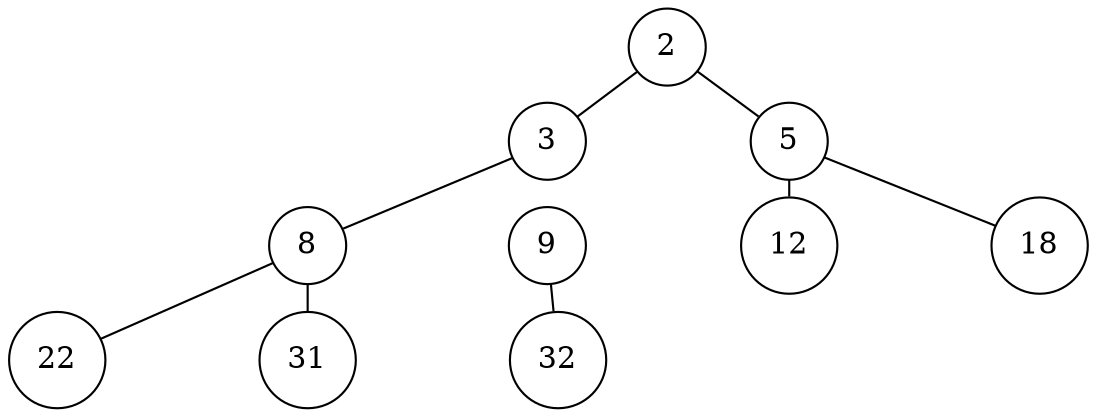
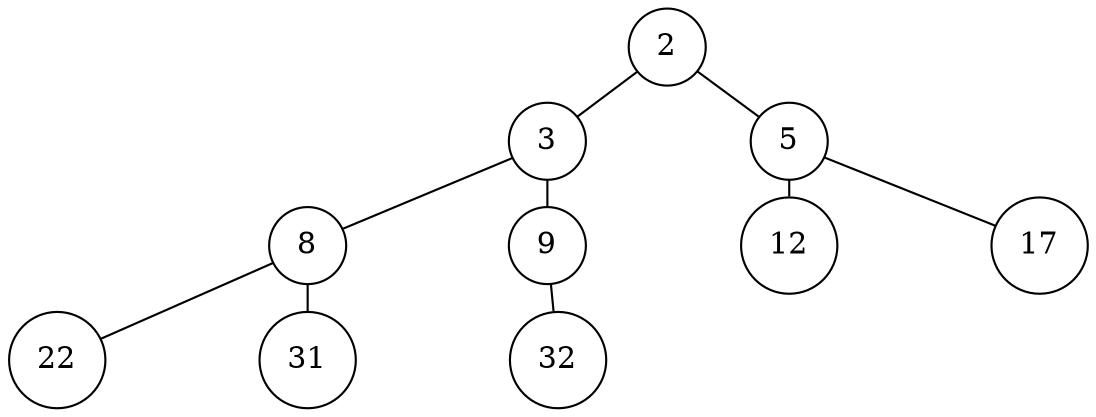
none -> (547, 193)
(1040, 246) -> (1040, 246)
